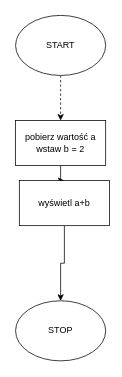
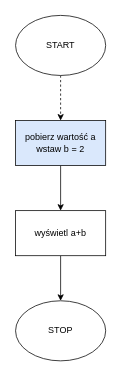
(60, 143) -> (60, 143)
(64, 203) -> (60, 233)
